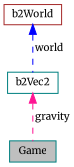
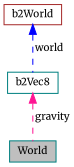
(33, 83) -> (33, 83)
(33, 151) -> (33, 151)
